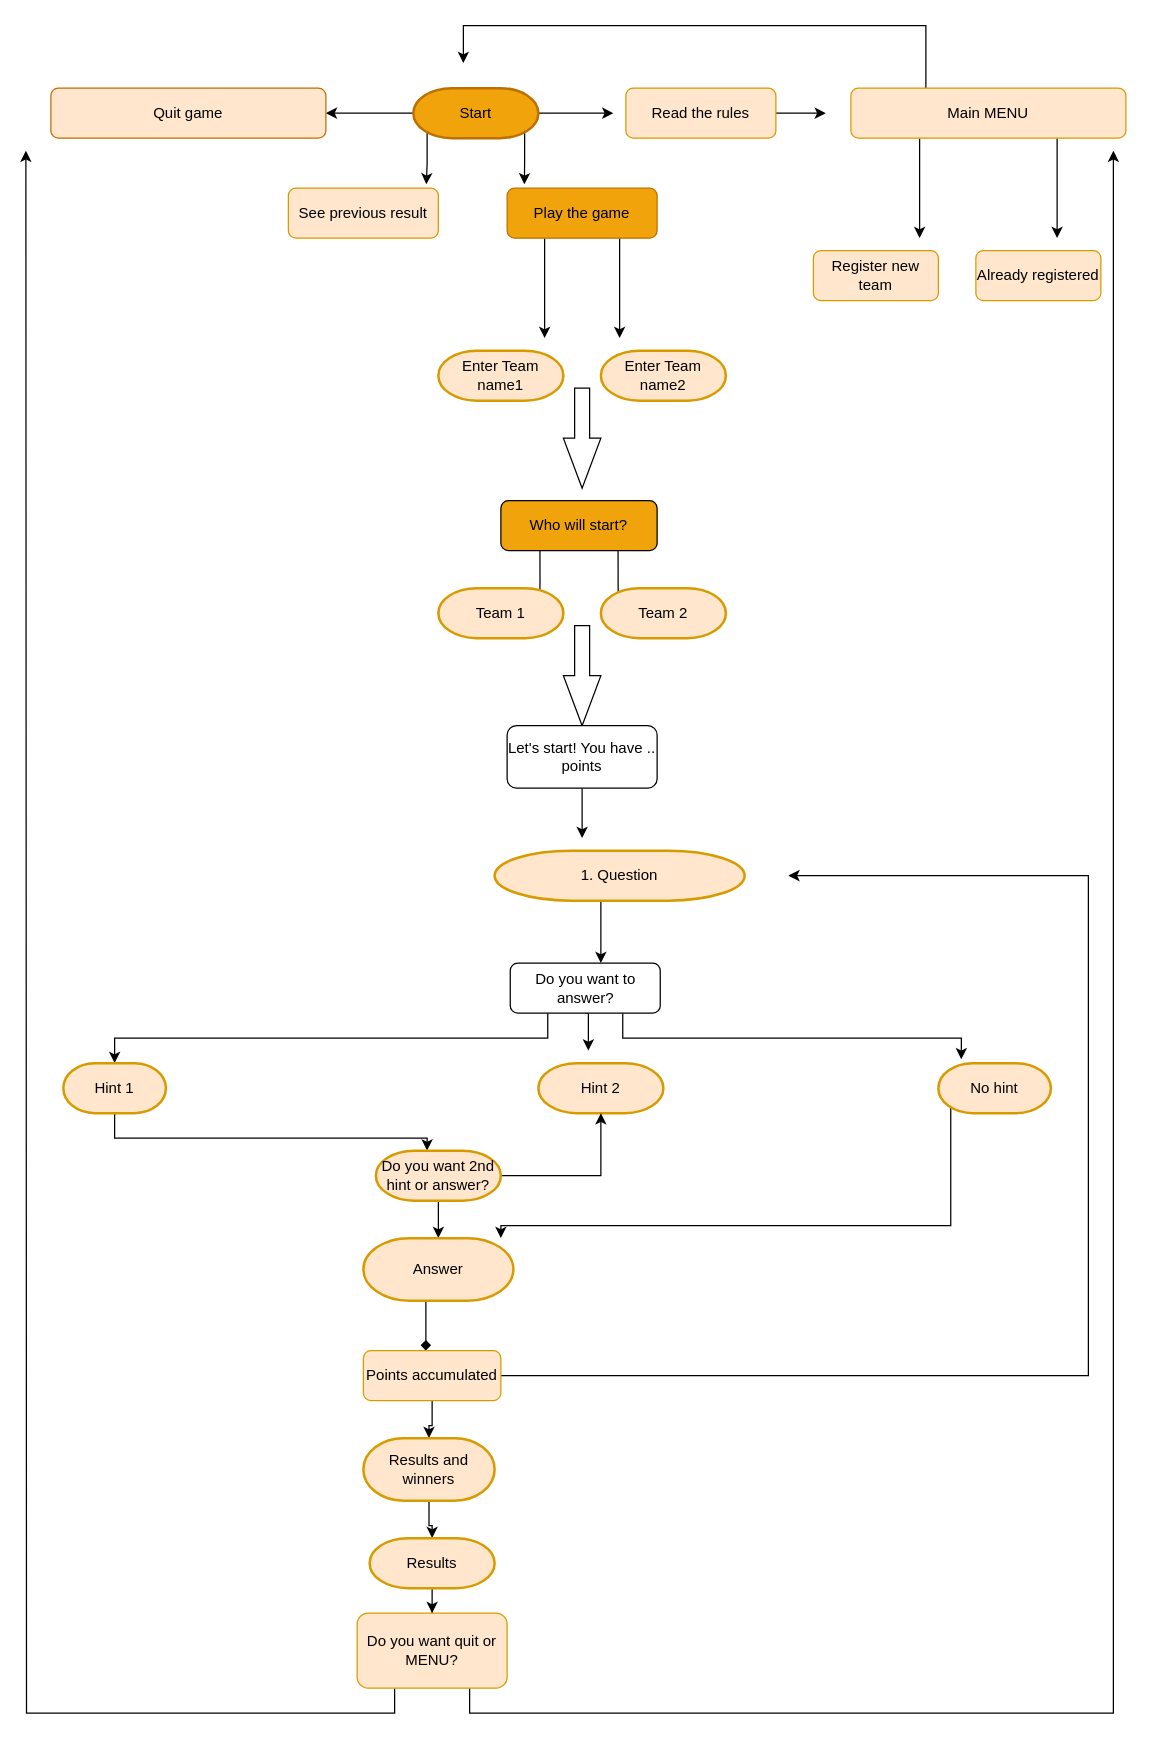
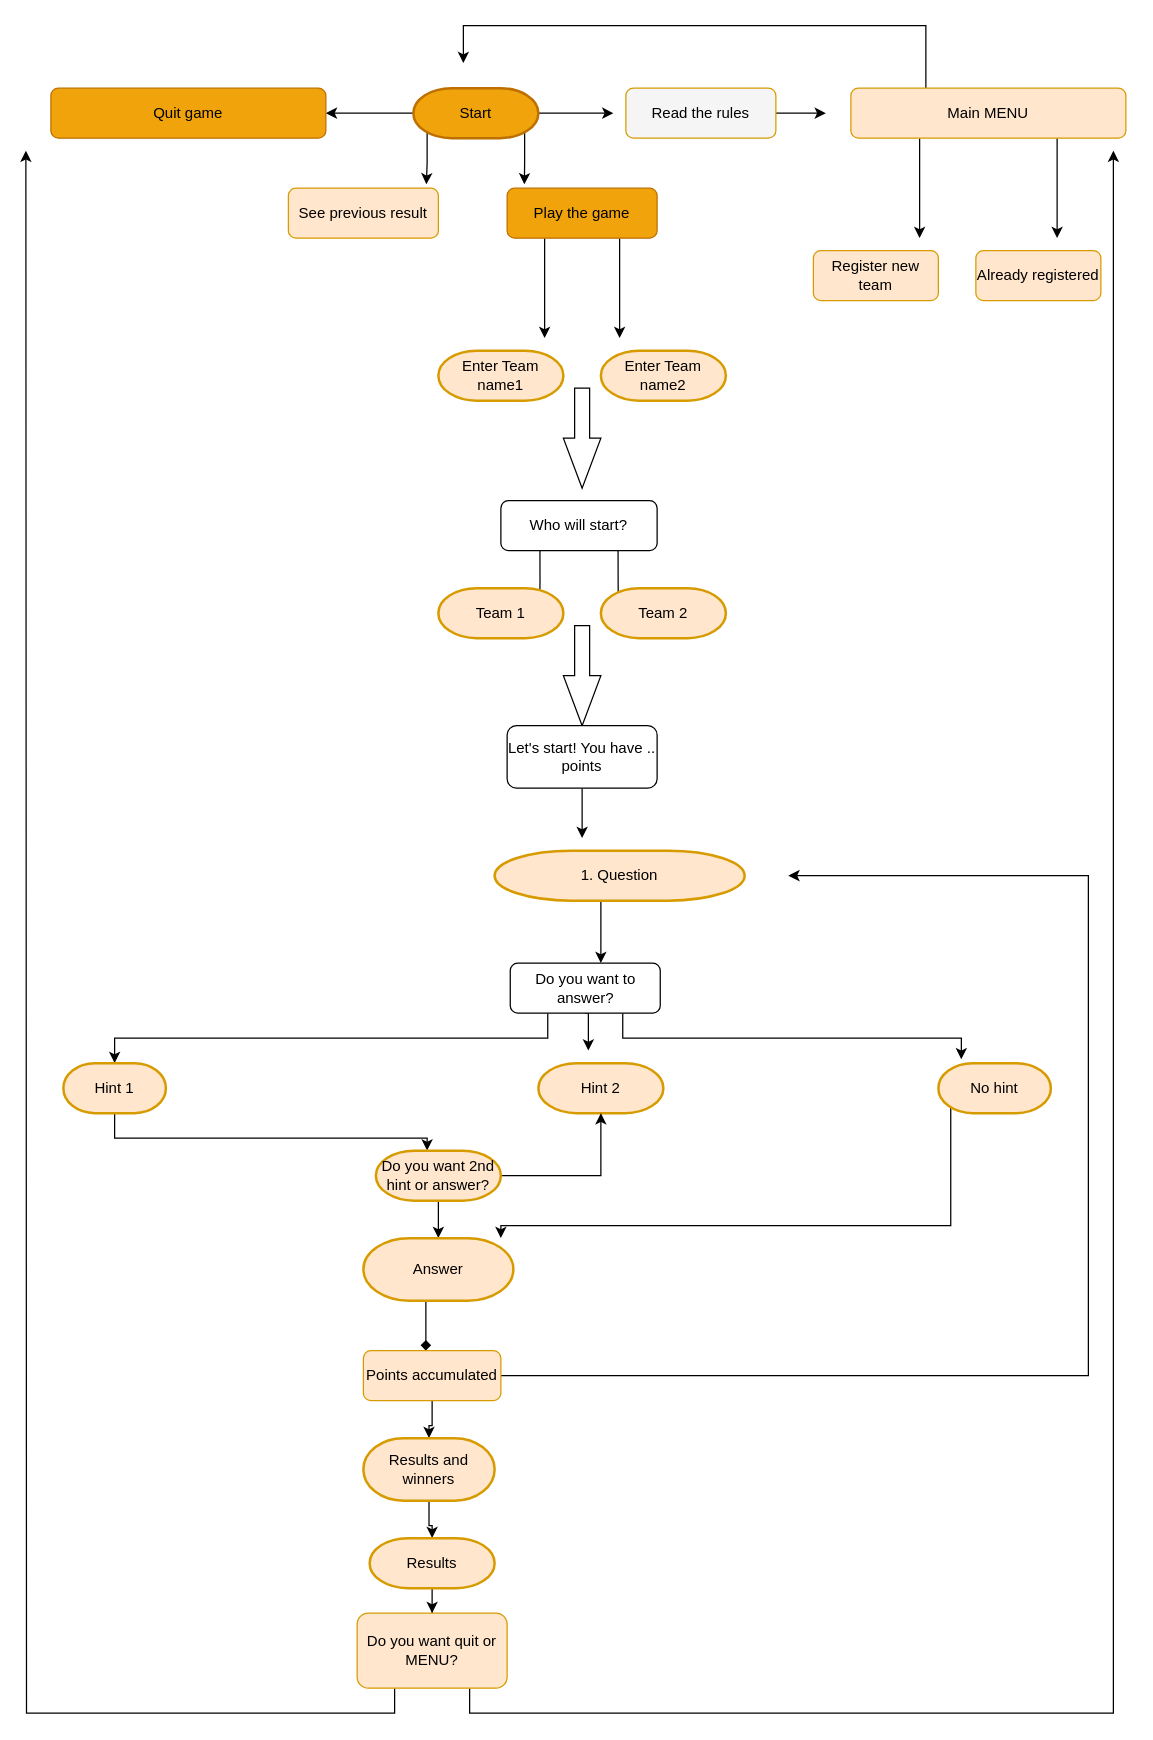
(188, 113) -> (188, 113)
(701, 113) -> (701, 113)
(579, 526) -> (579, 526)
